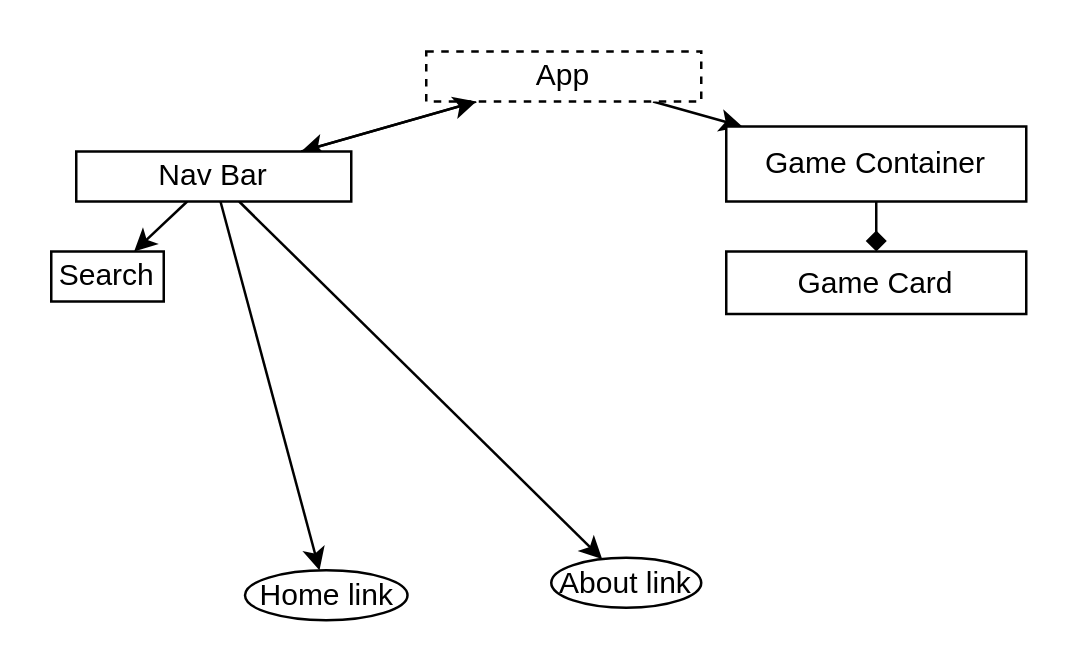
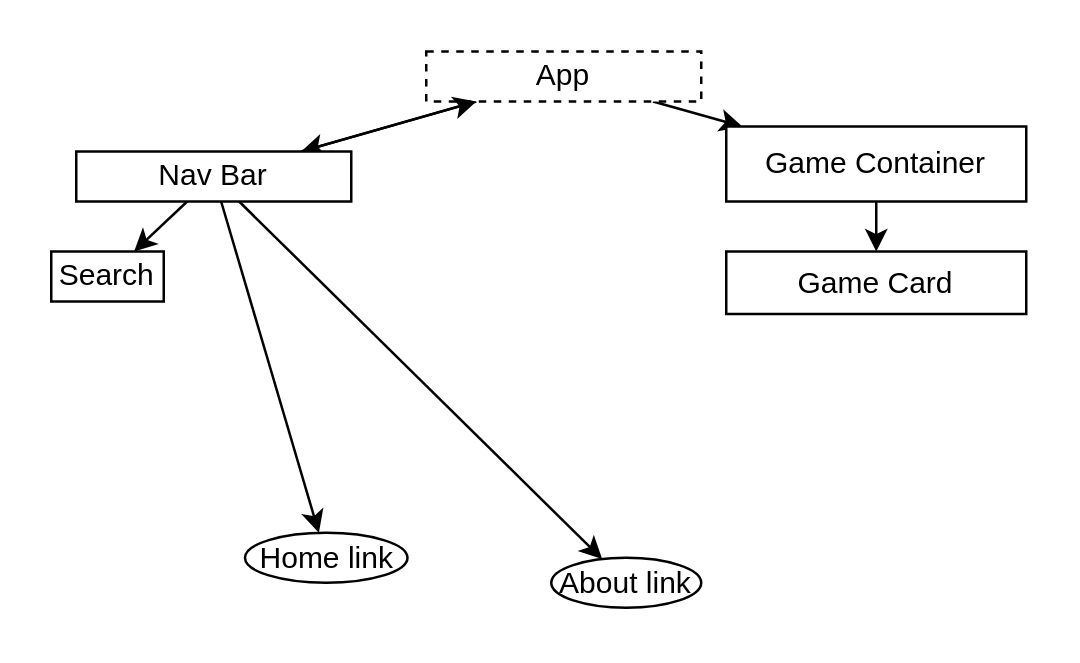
(876, 231) -> (876, 232)
(326, 595) -> (326, 558)
